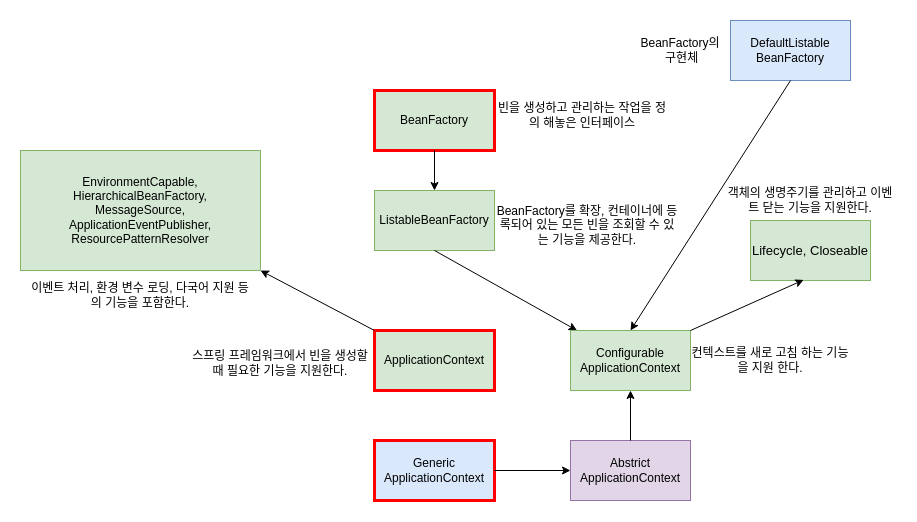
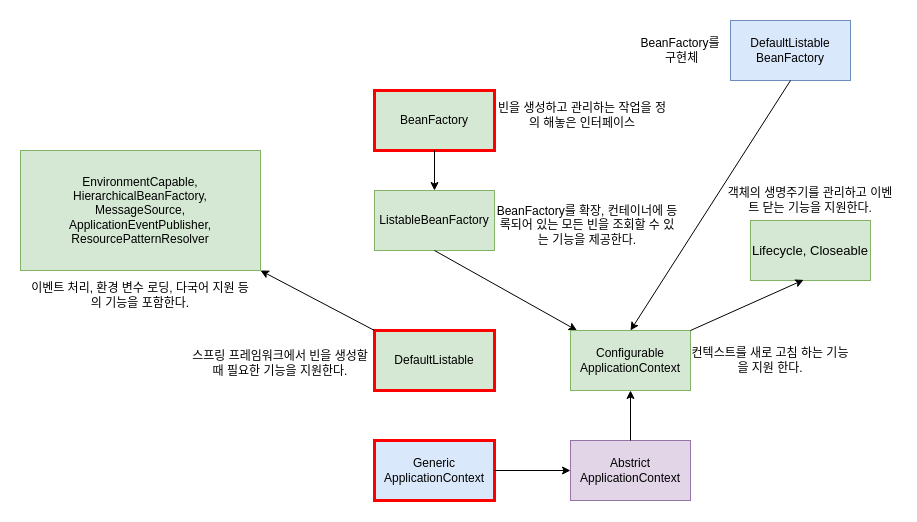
(681, 51) -> (681, 51)
(435, 361) -> (435, 361)
